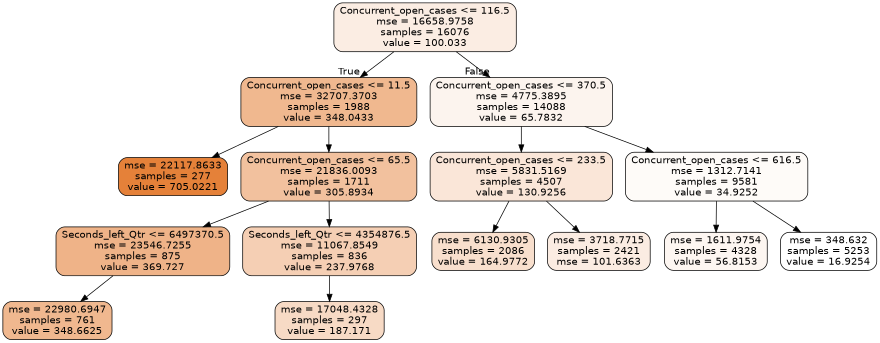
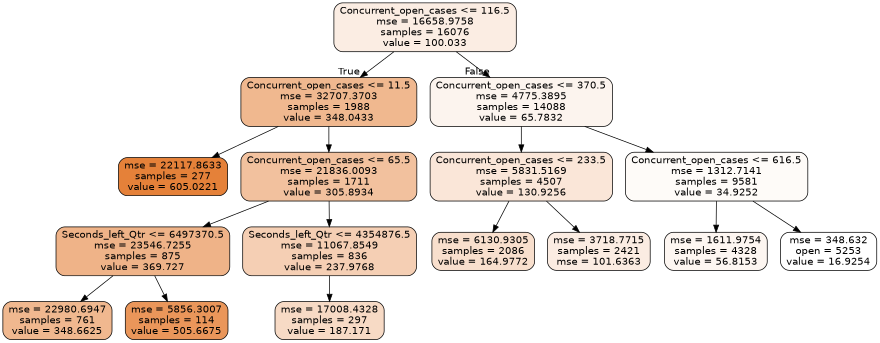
(173, 177) -> (173, 177)
(829, 251) -> (829, 251)
none -> (177, 321)
(330, 321) -> (330, 321)
